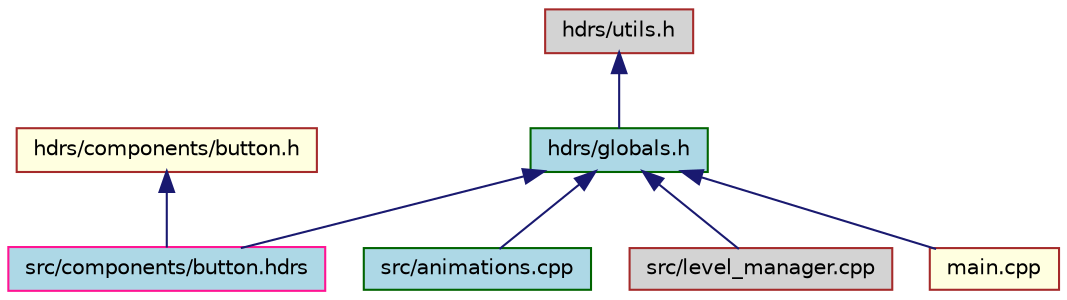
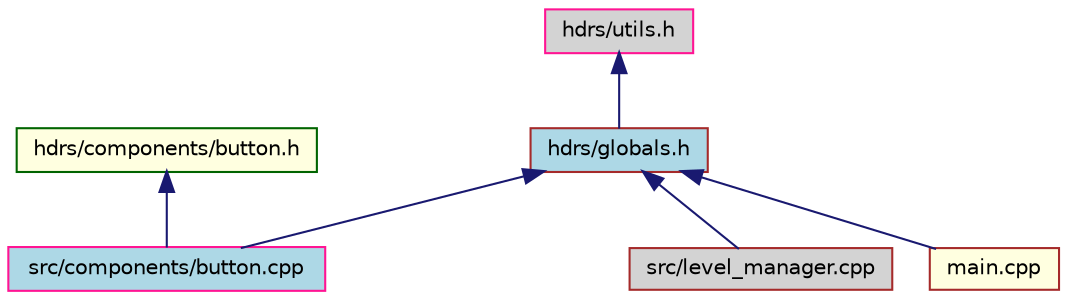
(619, 31) -> (619, 31)
(167, 150) -> (167, 150)
(619, 150) -> (619, 150)
(167, 269) -> (167, 269)
(477, 269) -> none
